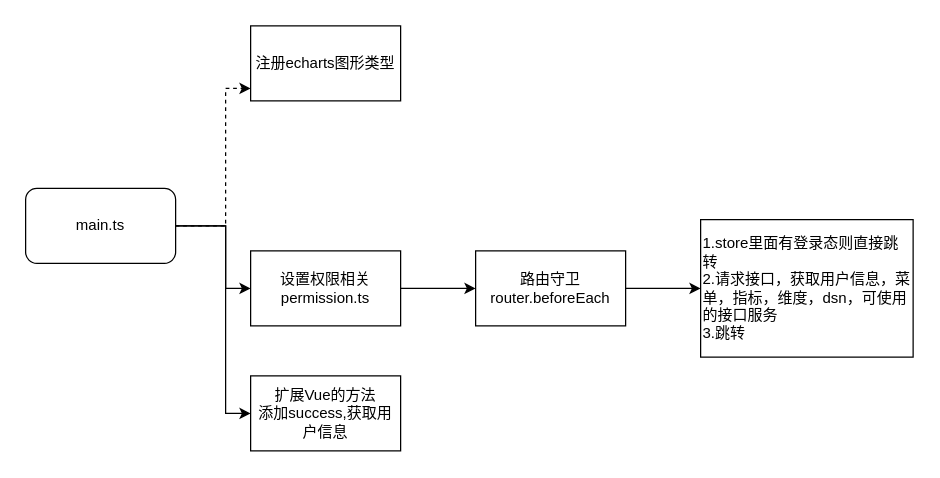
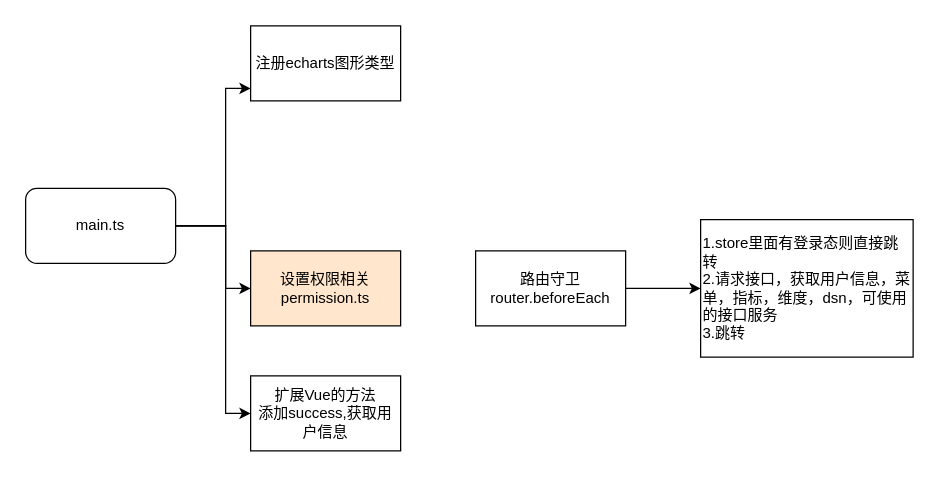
(226, 148) -> (226, 148)
(326, 288) -> (326, 288)
(434, 288) -> none
